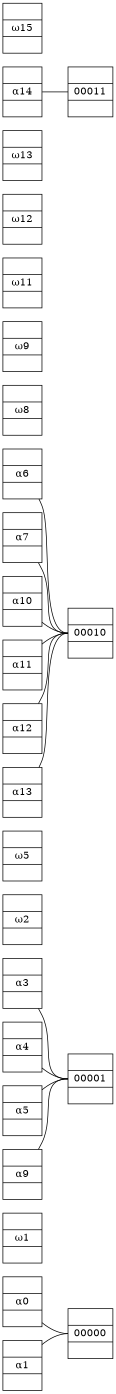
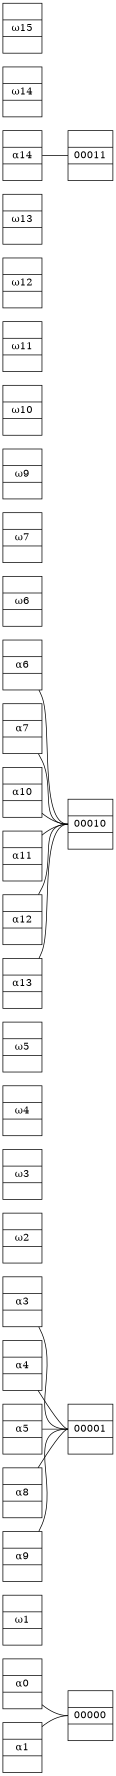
none -> (22, 92)
none -> (22, 410)
(22, 410) -> none
none -> (22, 538)
none -> (22, 601)
none -> (22, 1111)
none -> (22, 1174)
none -> (22, 1493)
